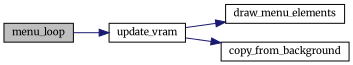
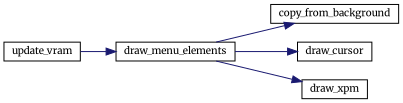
(39, 33) -> none
(198, 40) -> (250, 34)
none -> (335, 52)
none -> (335, 89)
